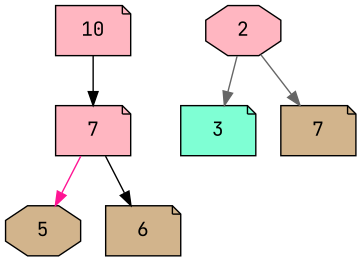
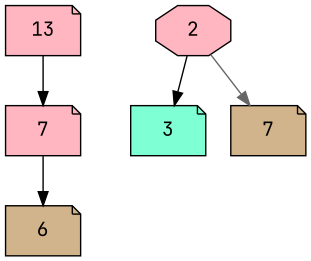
(93, 31) -> (43, 31)
(232, 74) -> (182, 74)
(43, 231) -> none
